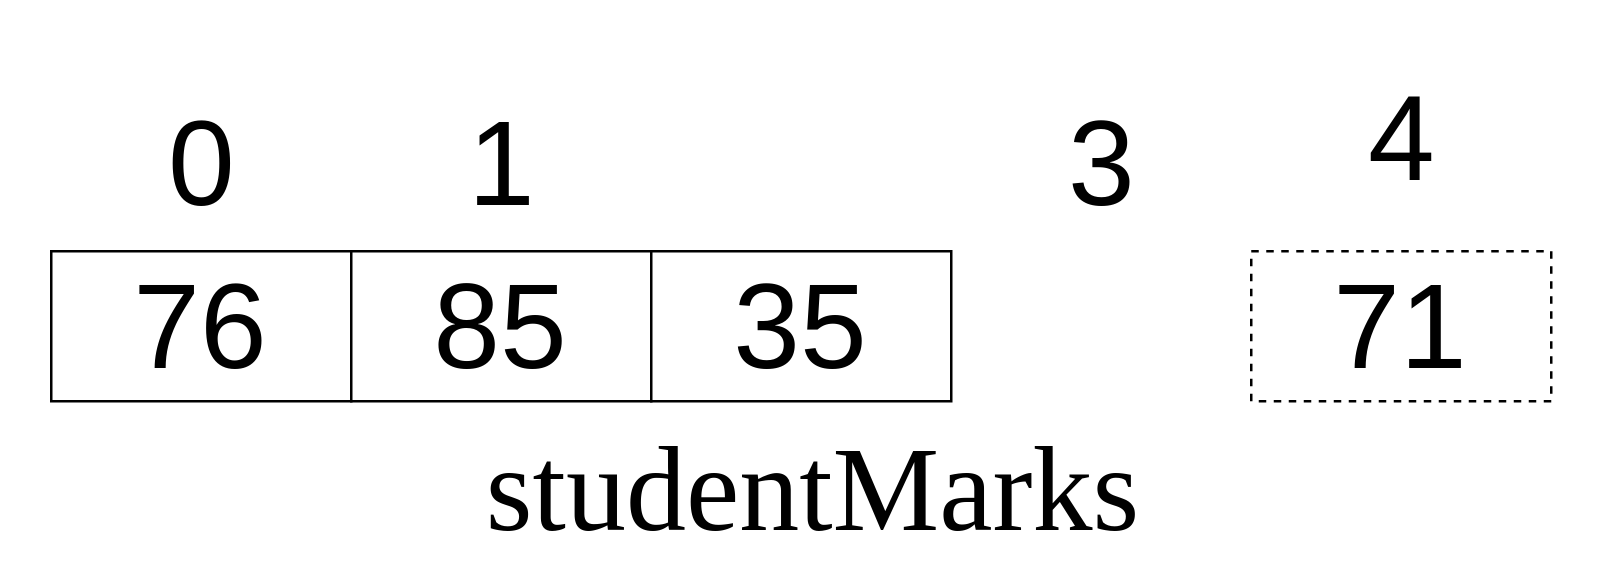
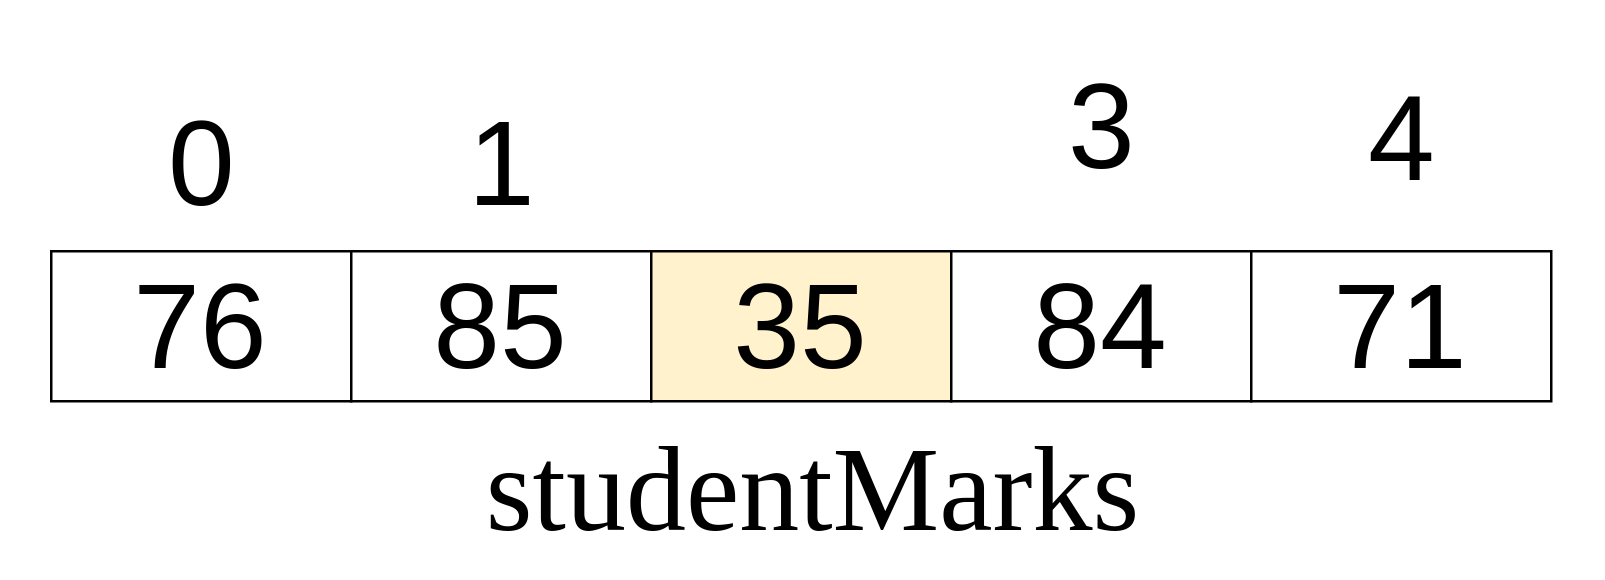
(1101, 164) -> (1101, 126)
(801, 326) -> (801, 326)
none -> (1101, 326)
(1401, 326) -> (1401, 326)
